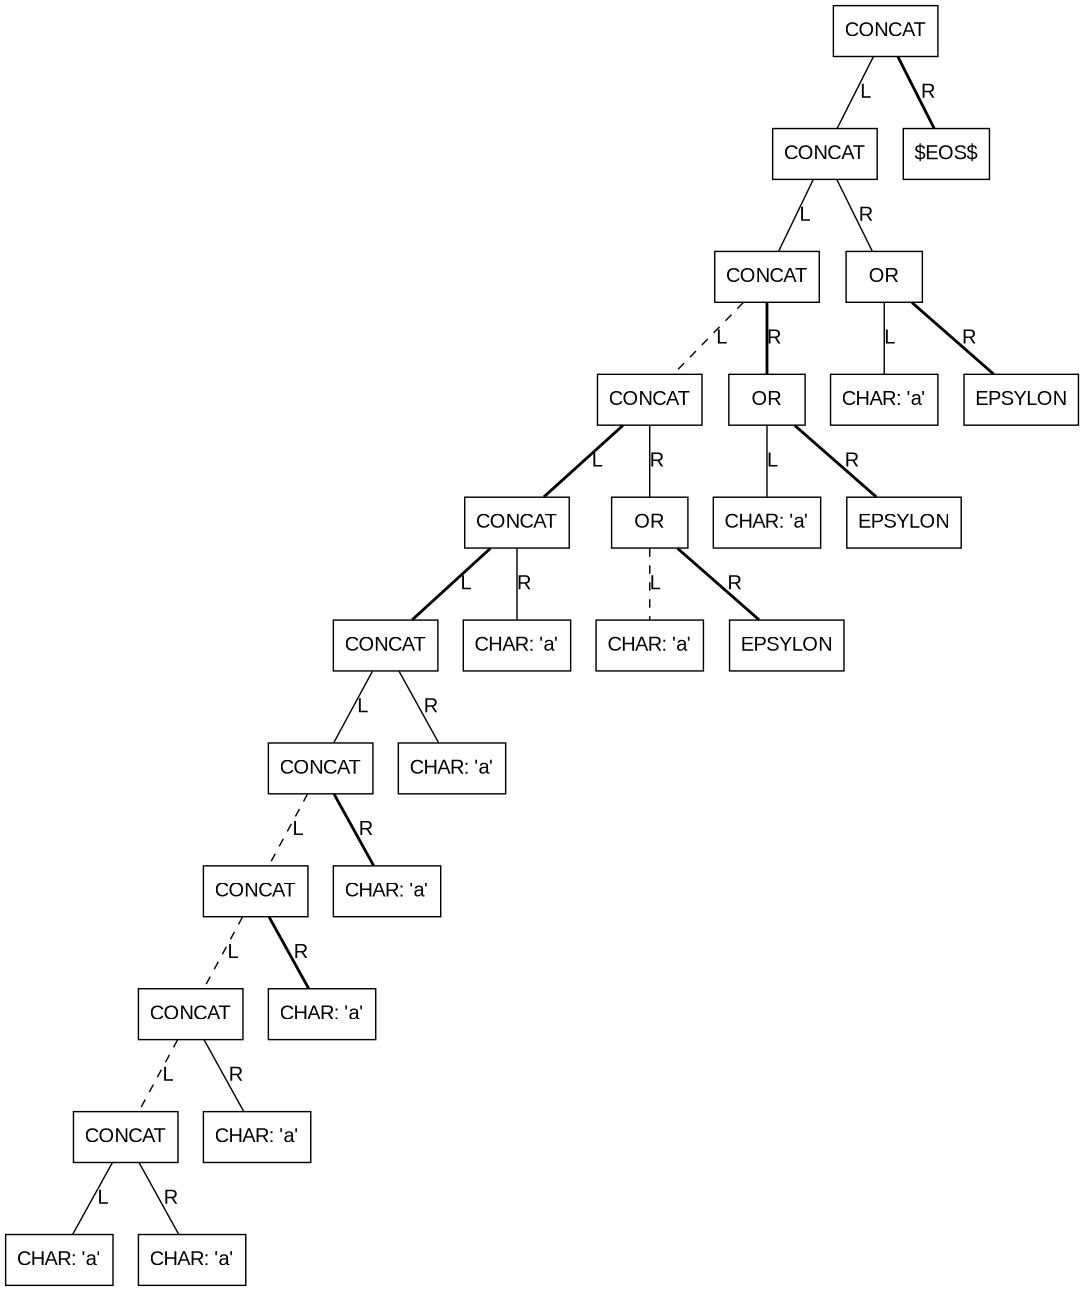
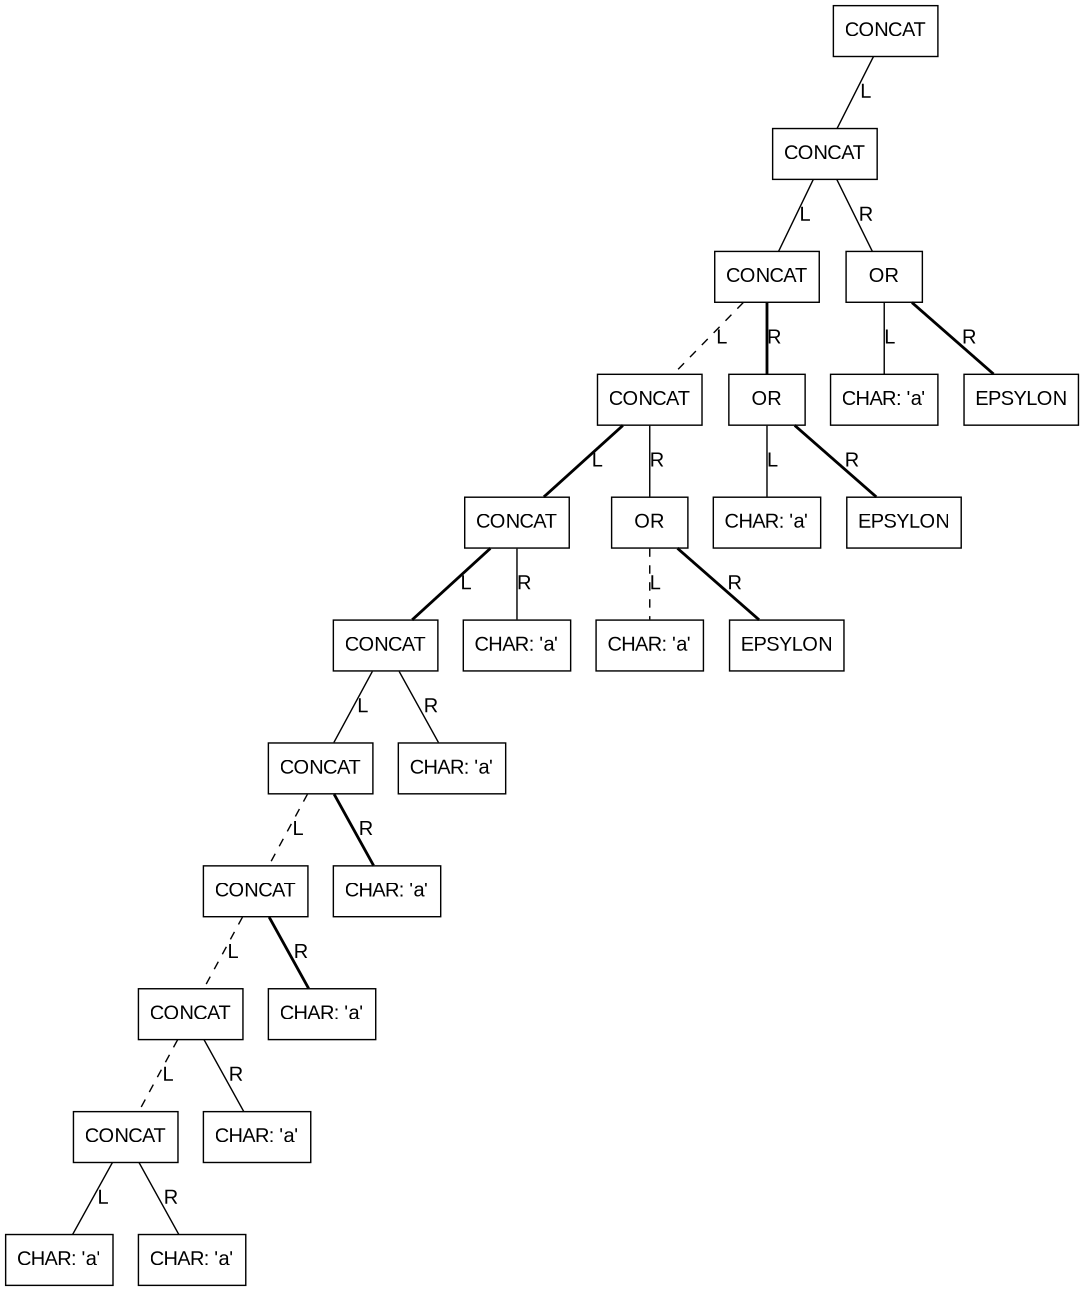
(946, 154) -> none
